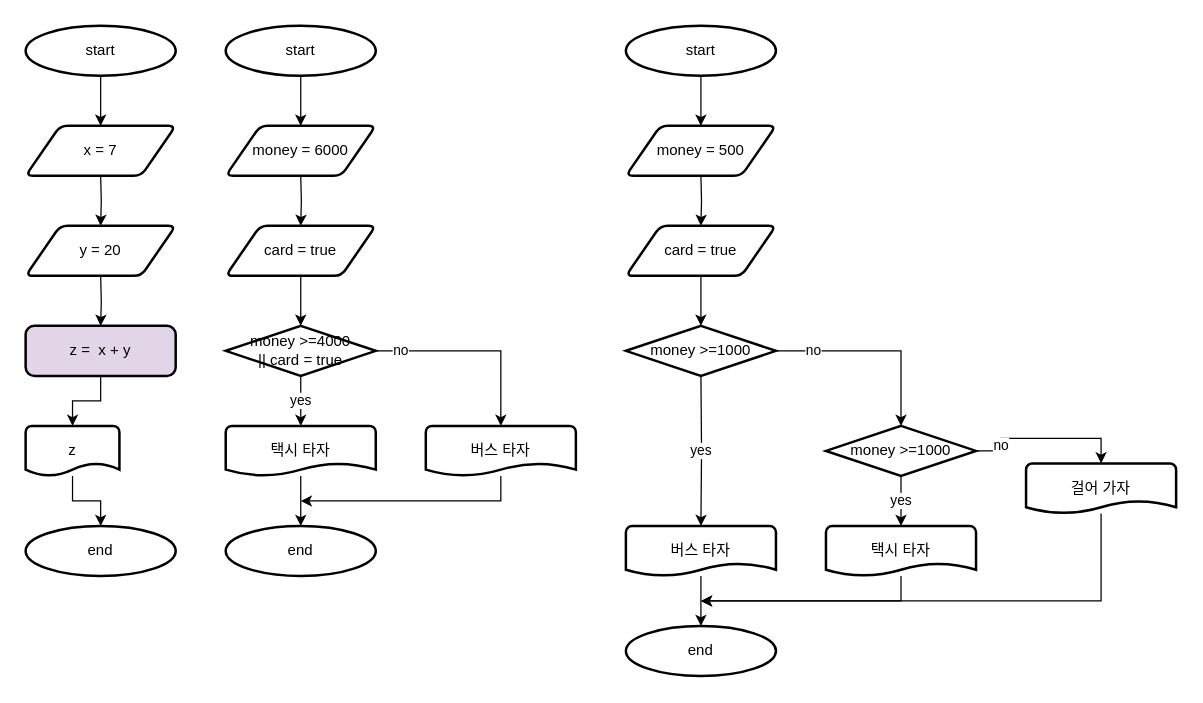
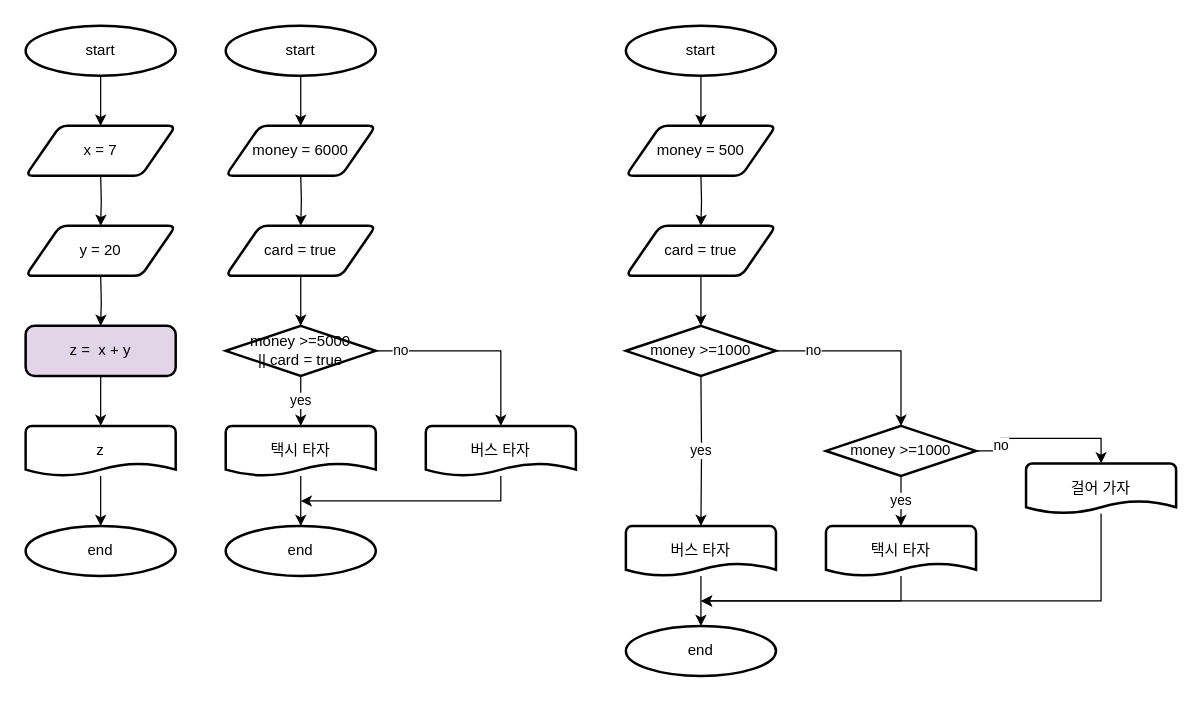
(301, 351) -> (301, 351)
(73, 451) -> (101, 451)
